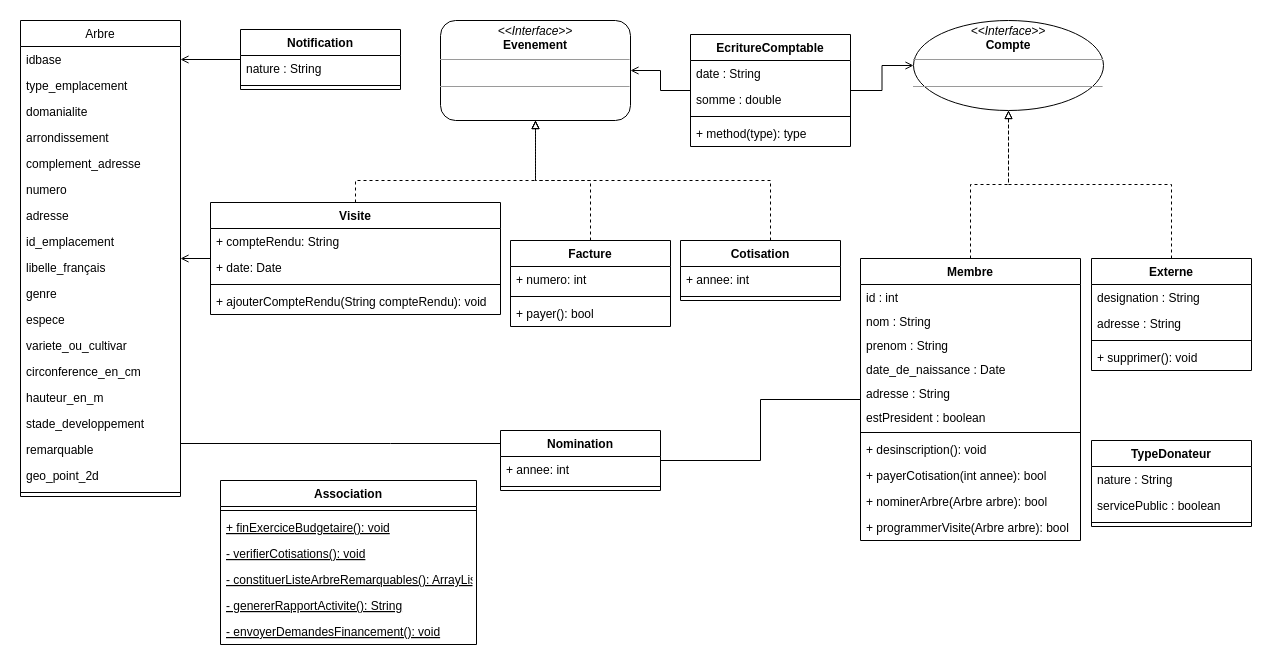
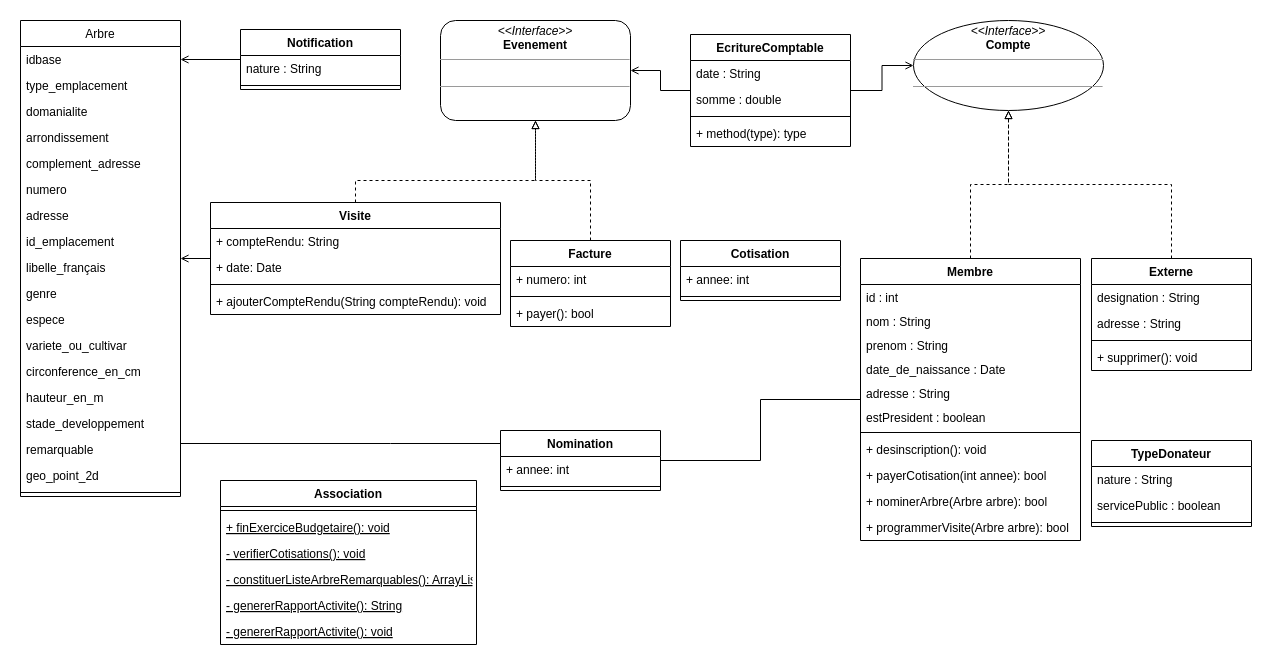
(712, 181) -> none
(339, 632) -> (324, 632)
